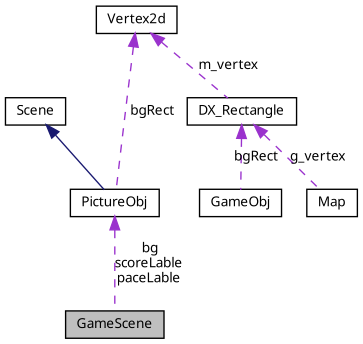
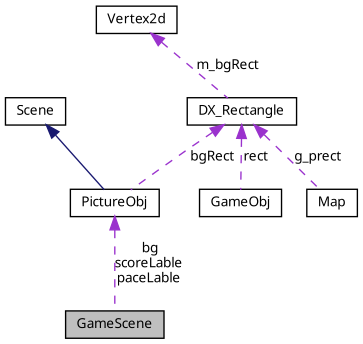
(227, 66) -> (227, 66)
(125, 118) -> (171, 161)
(255, 157) -> (255, 157)
(316, 157) -> (316, 157)
